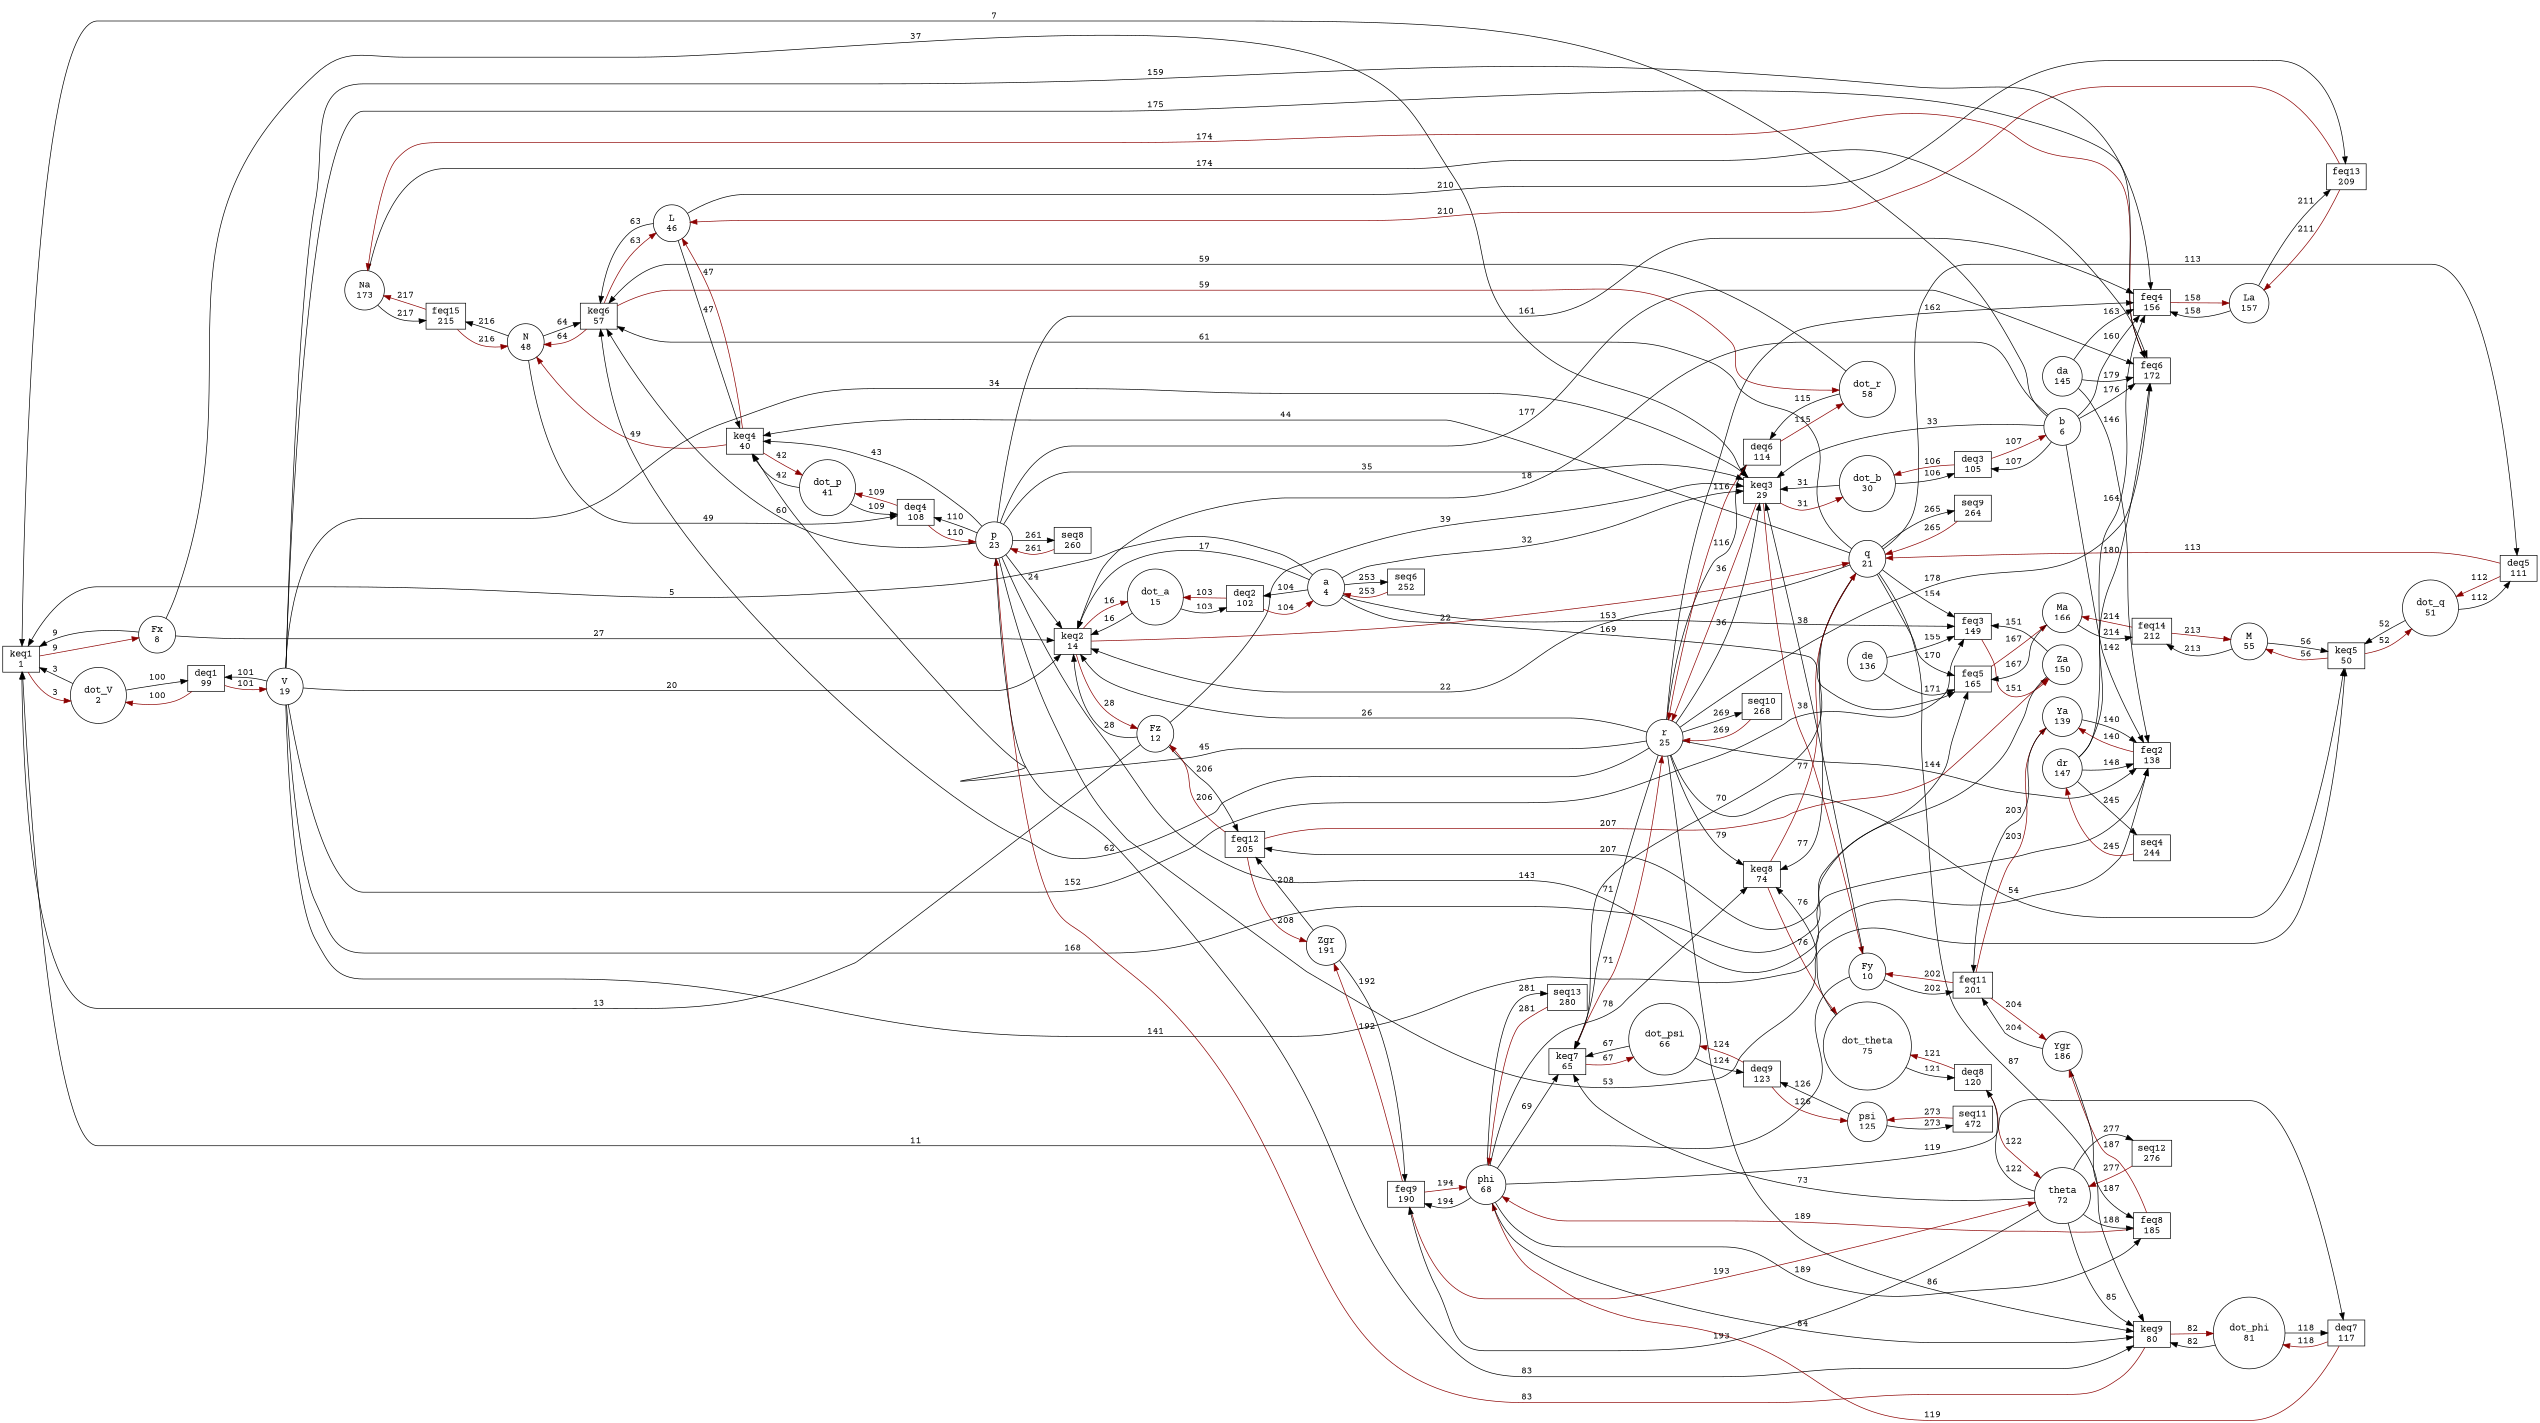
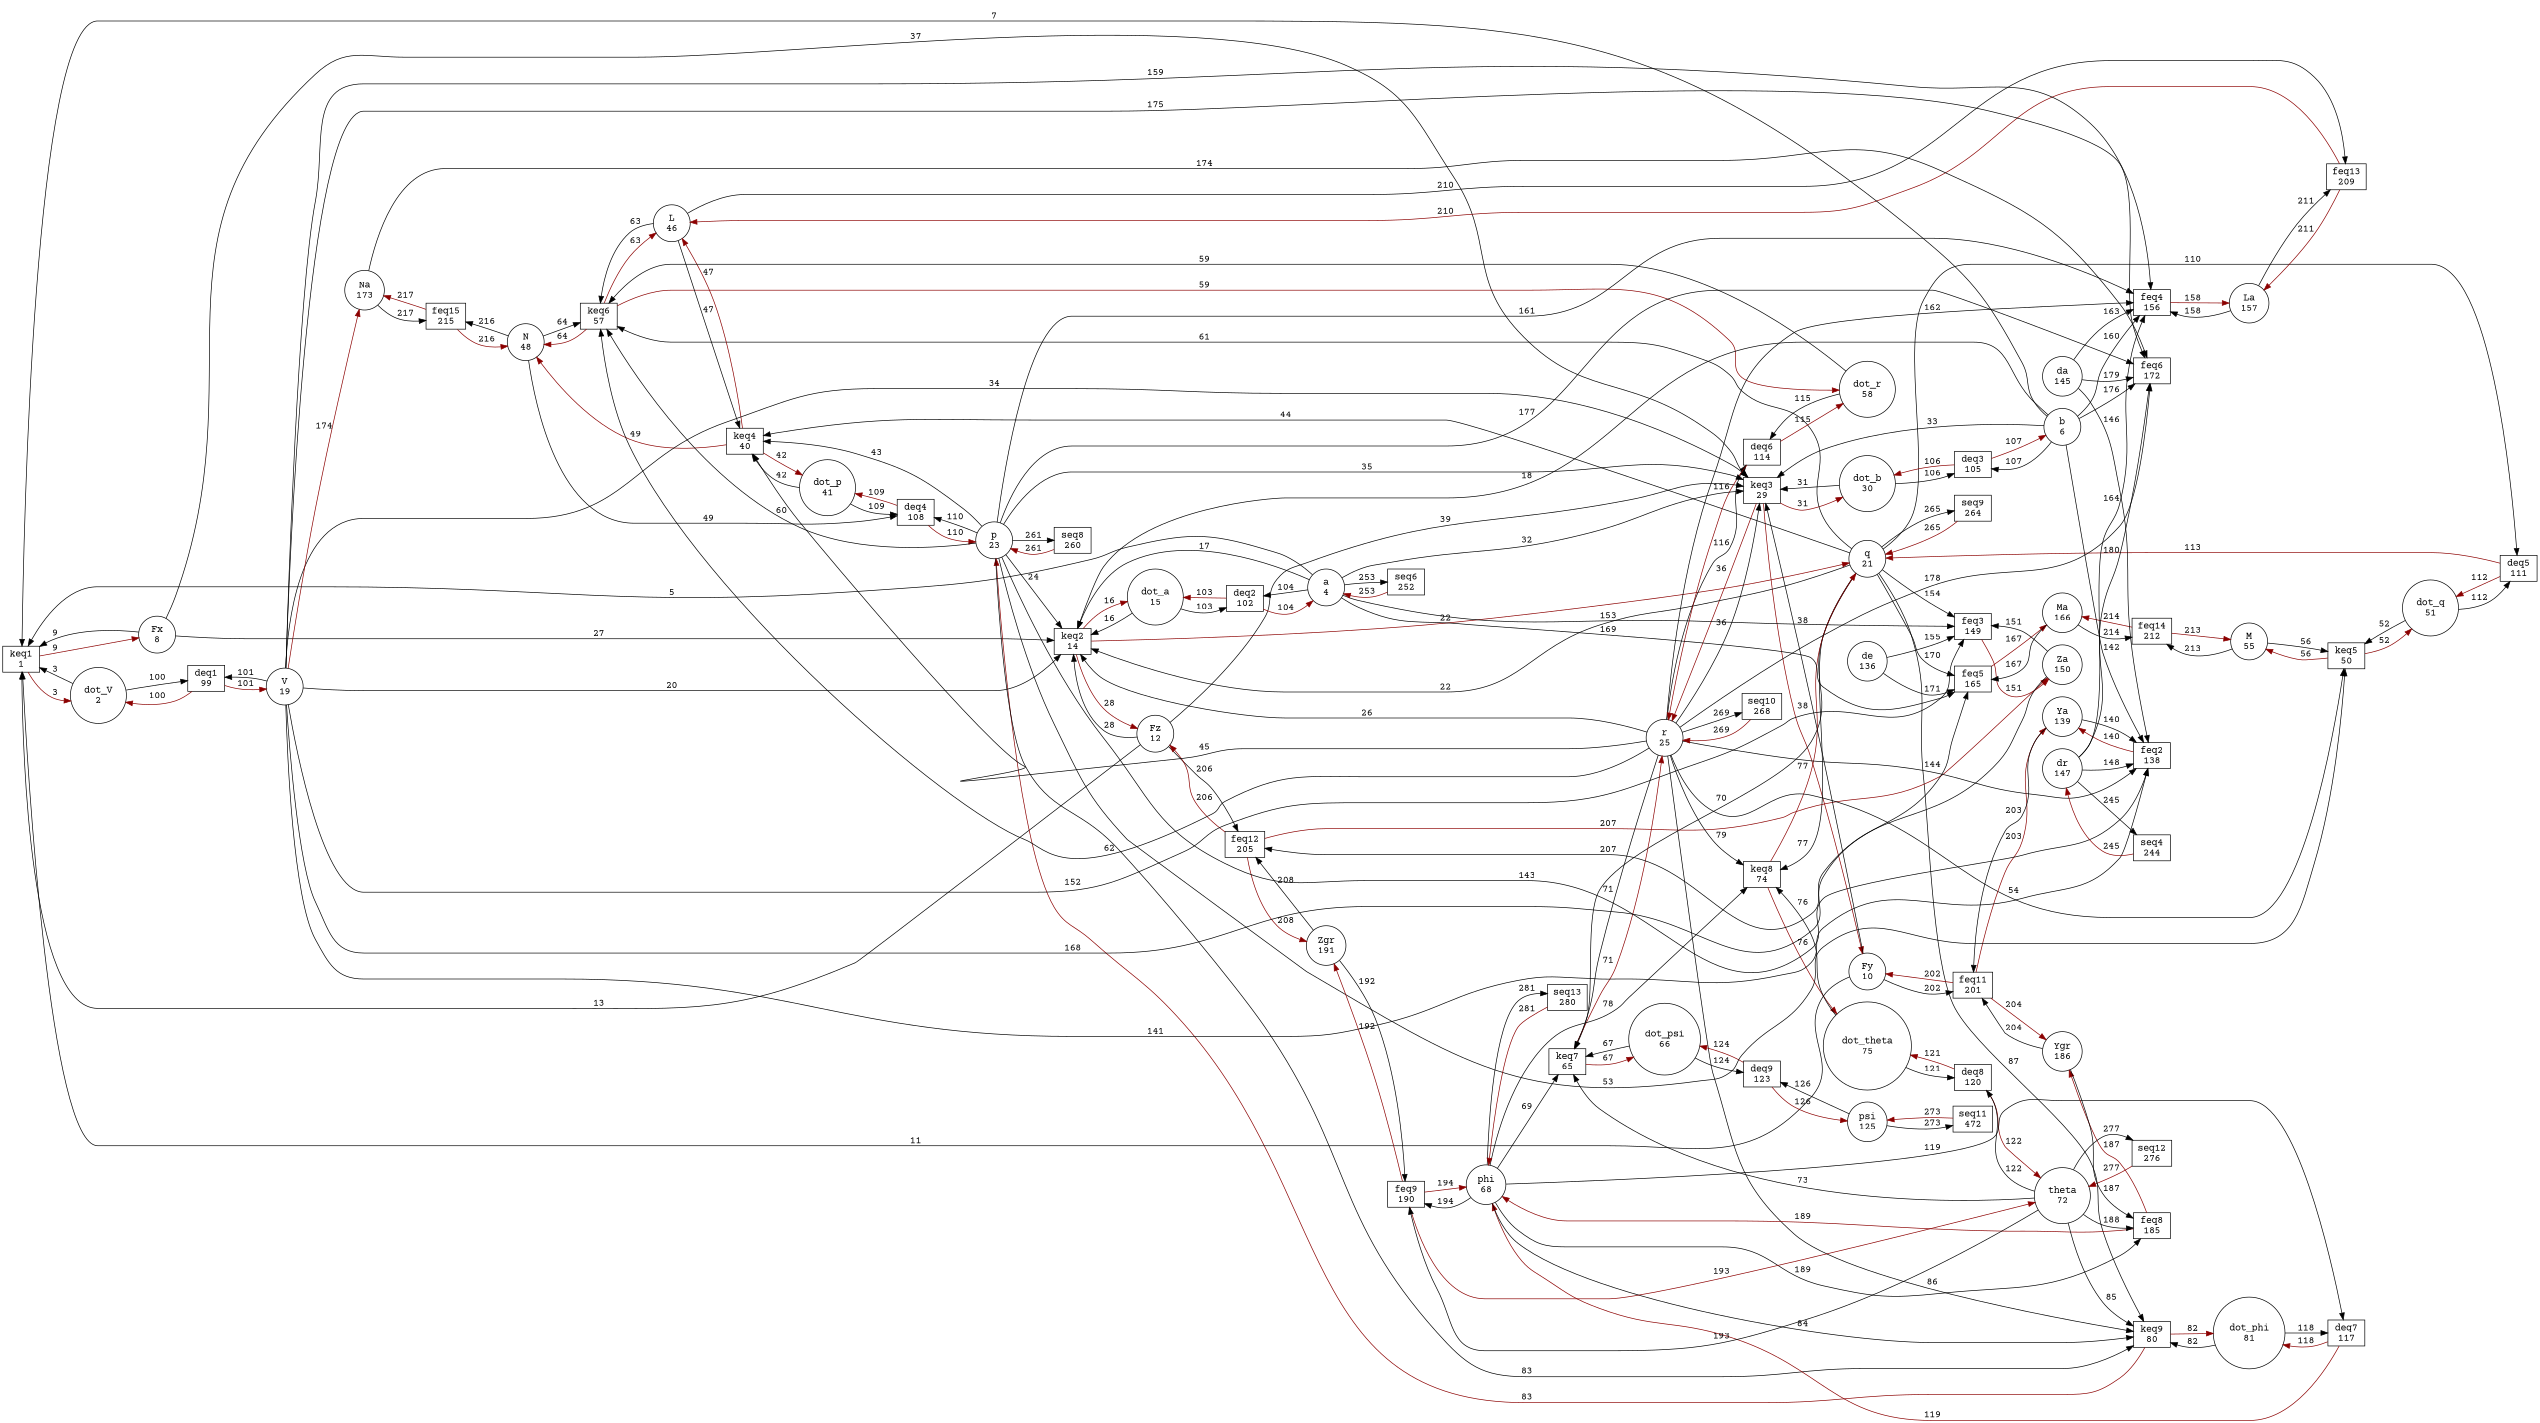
(1300, 138) -> (319, 491)
(2193, 259) -> (2193, 259)
